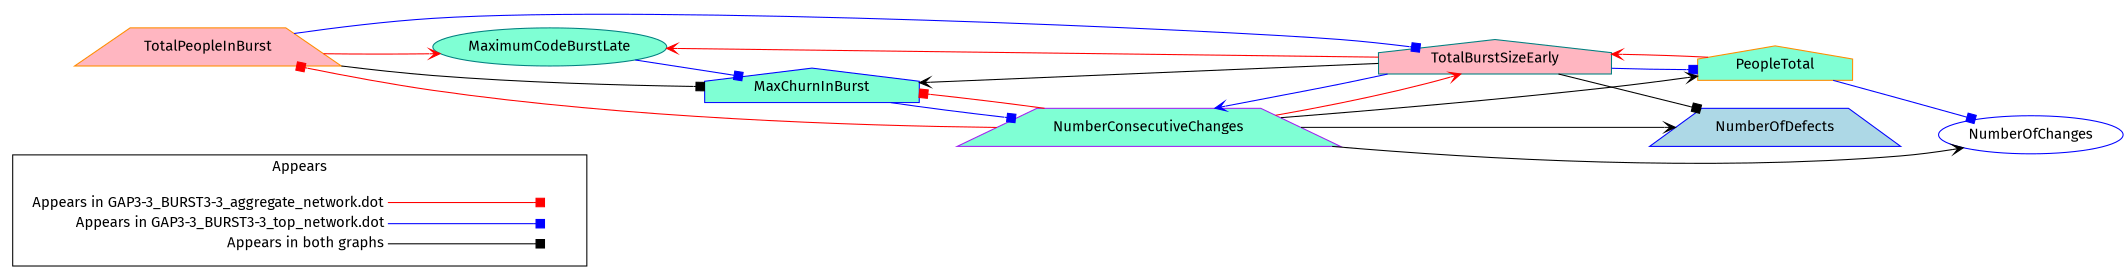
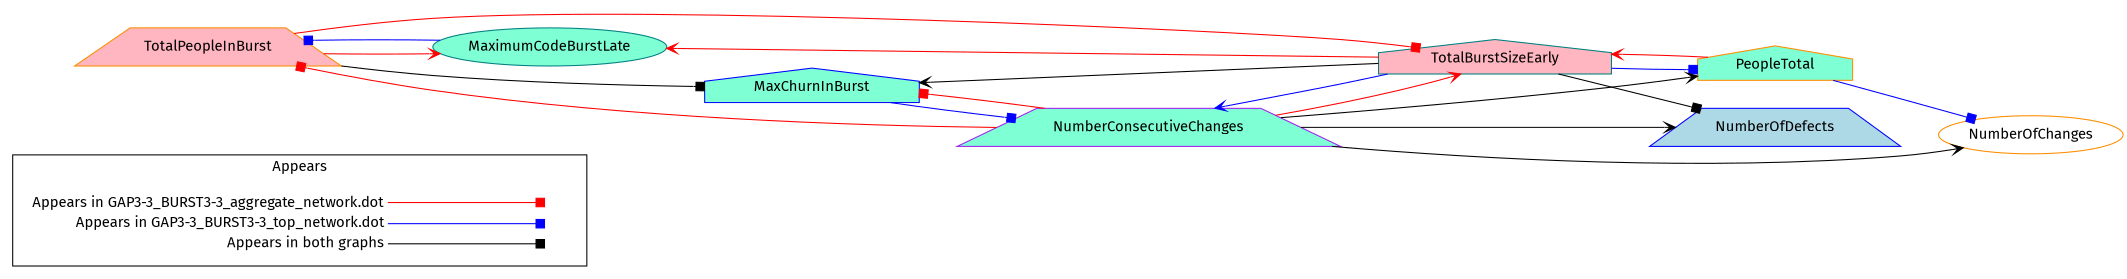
(852, 18) -> (852, 18)
(684, 67) -> (378, 40)
(2031, 135) -> (2031, 135)
